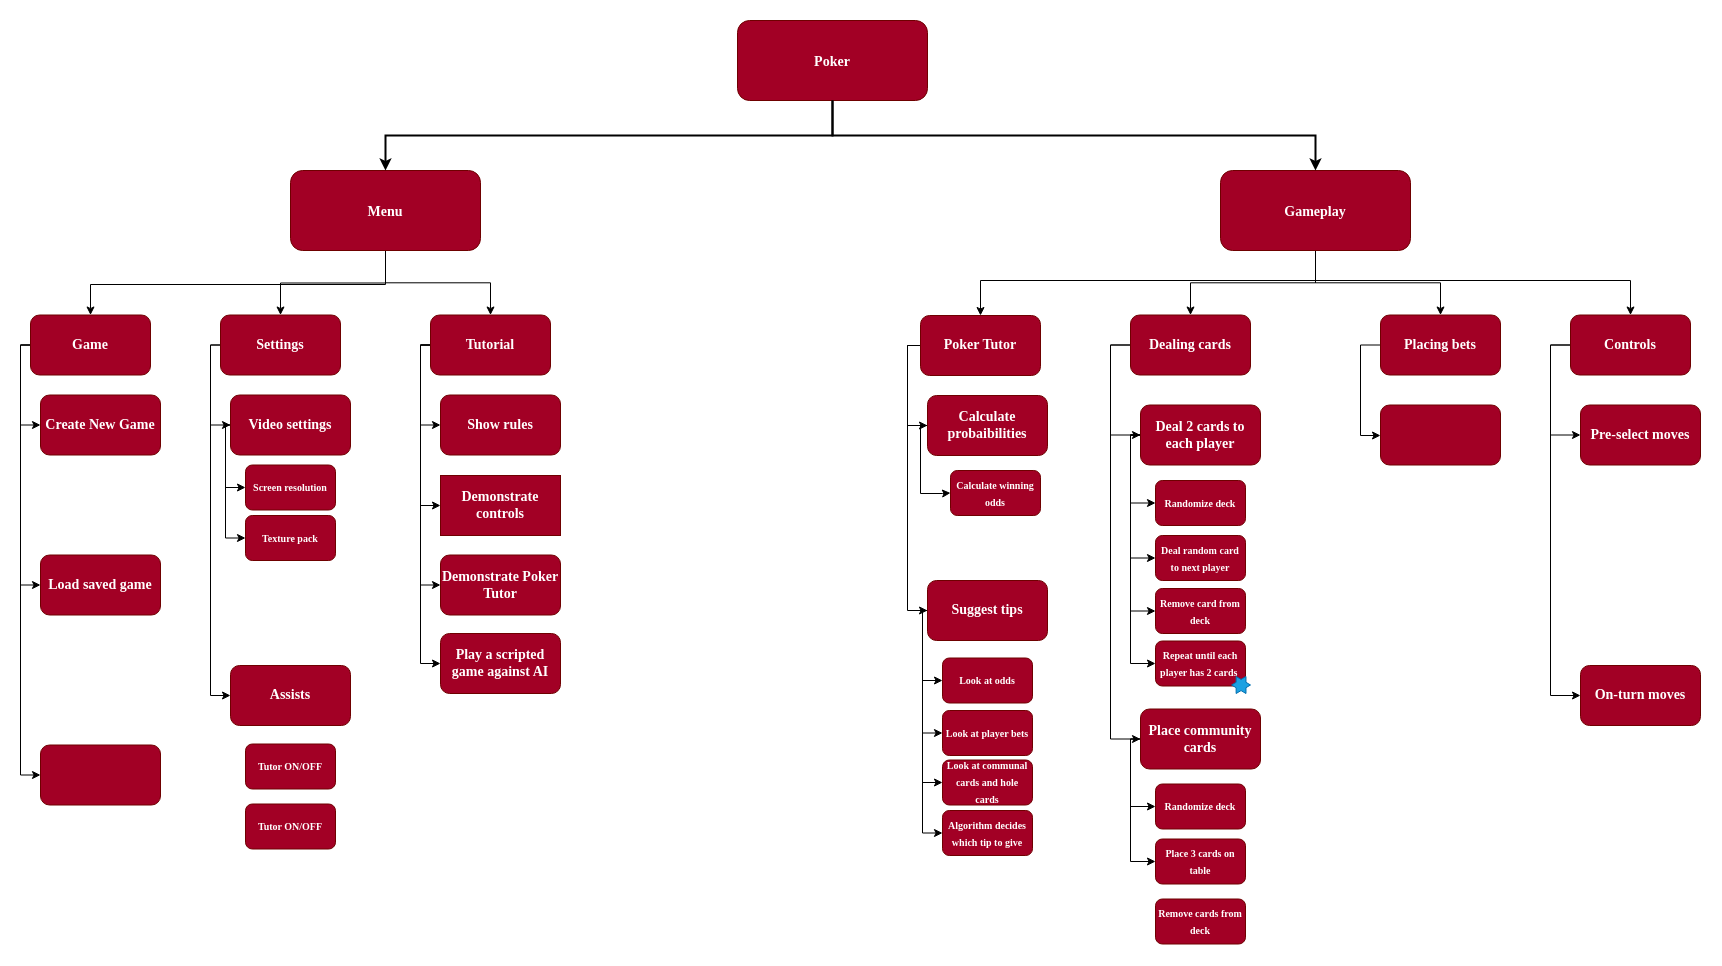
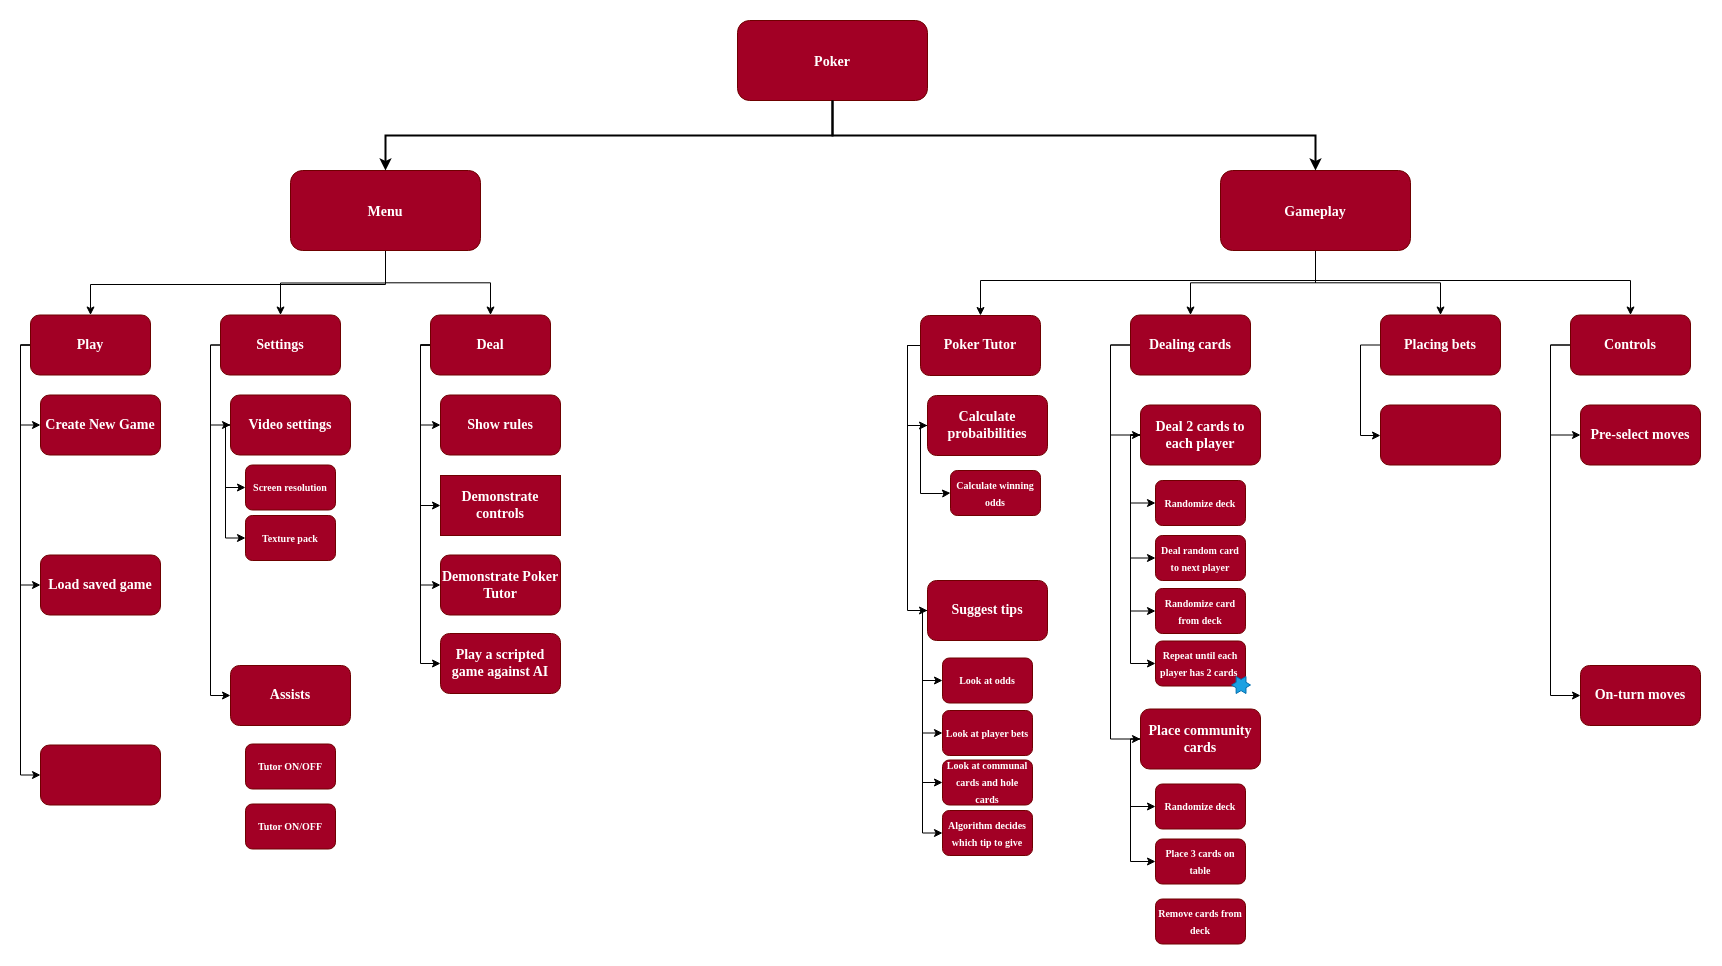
(91, 346) -> (91, 346)
(491, 346) -> (491, 346)
(1201, 612) -> (1201, 612)
